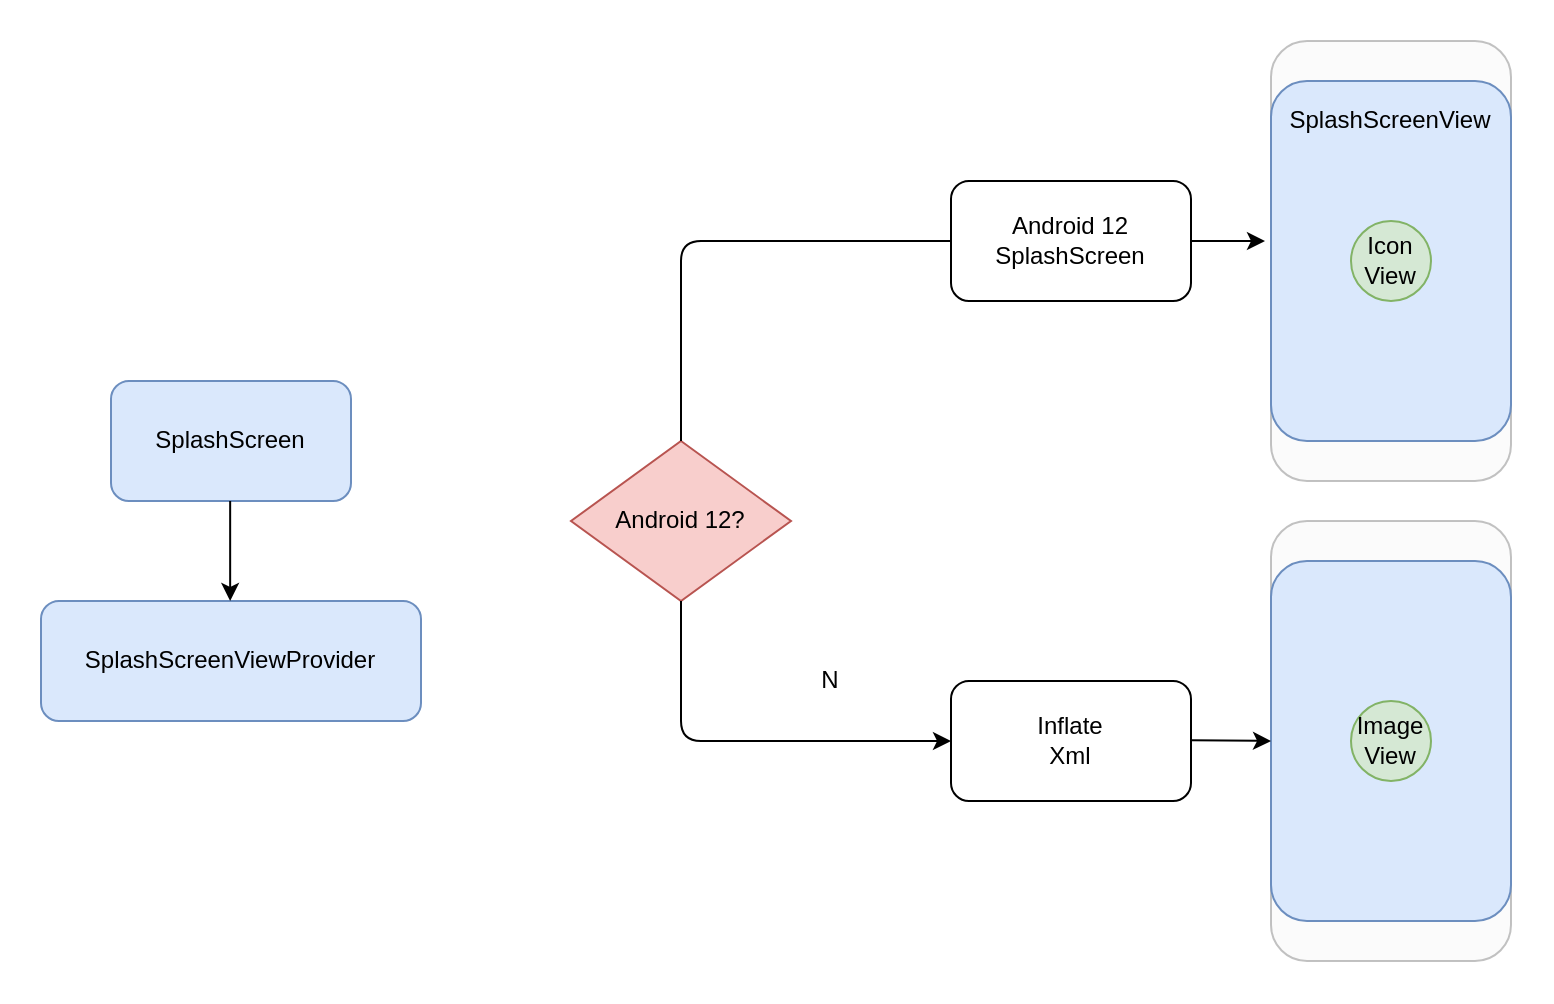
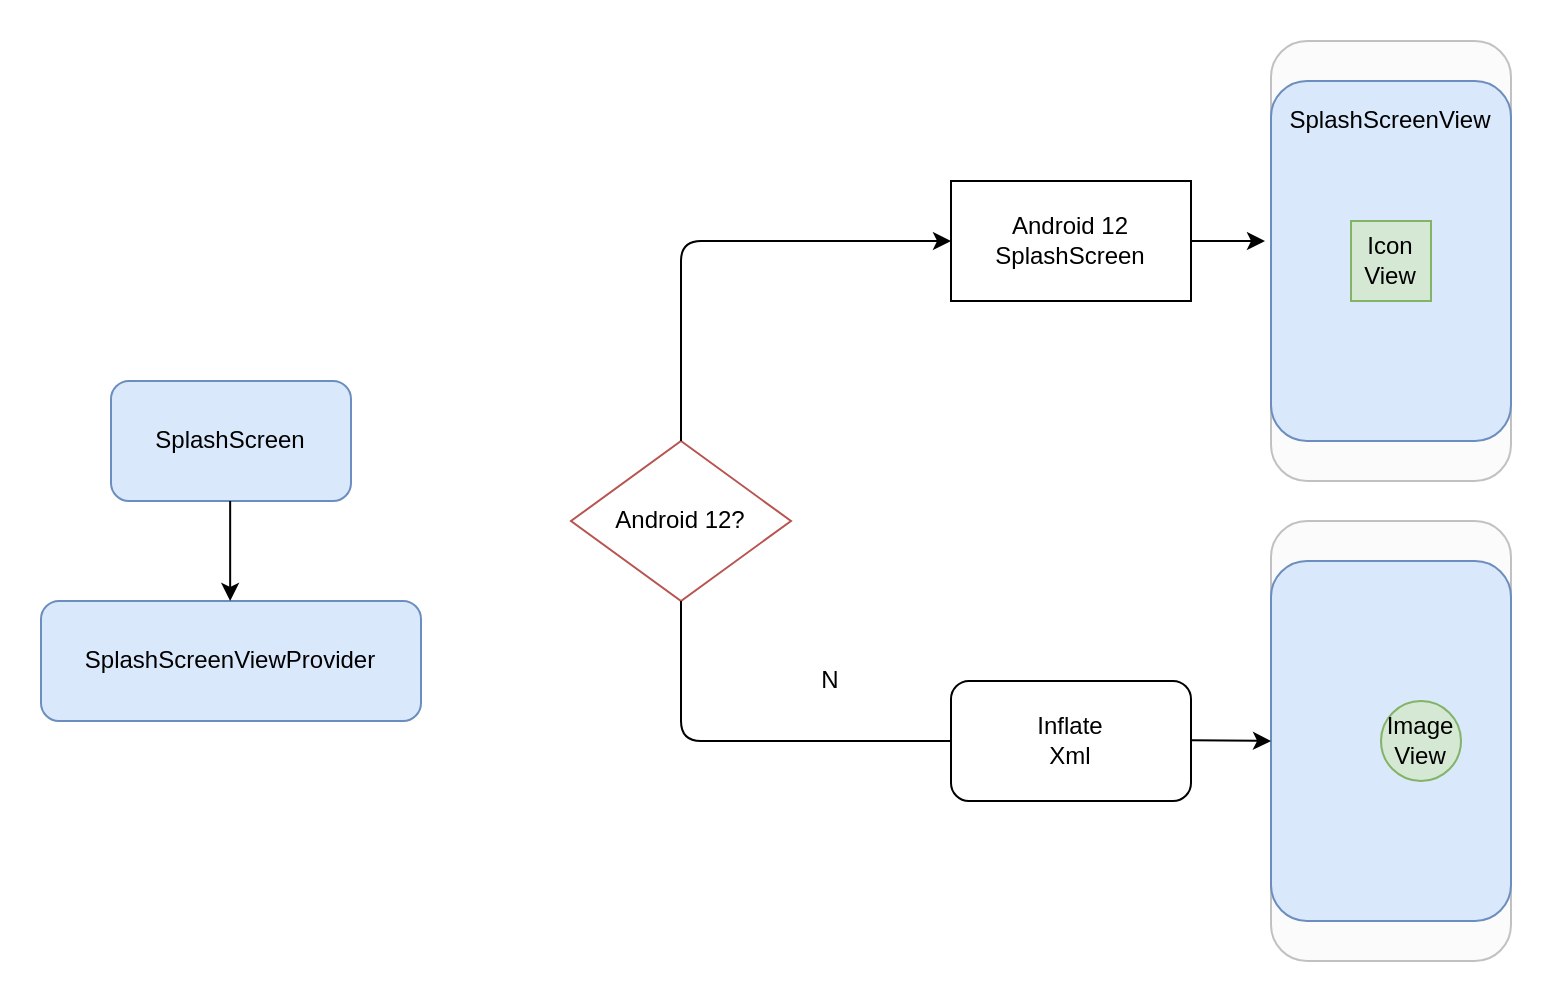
(941, 241) -> (936, 241)
(1071, 241) -> (1071, 241)
(1391, 261) -> (1391, 261)
(681, 521) -> (681, 521)
(936, 741) -> (941, 741)
(1391, 741) -> (1421, 741)
